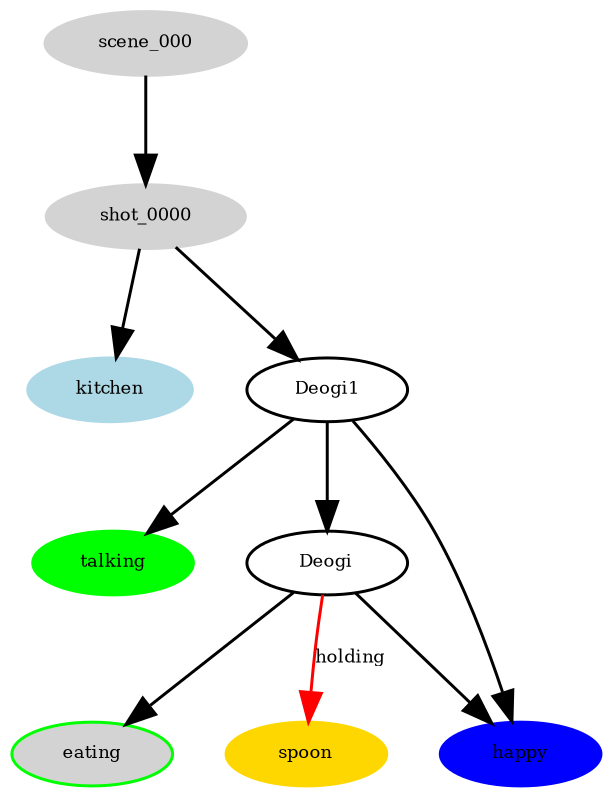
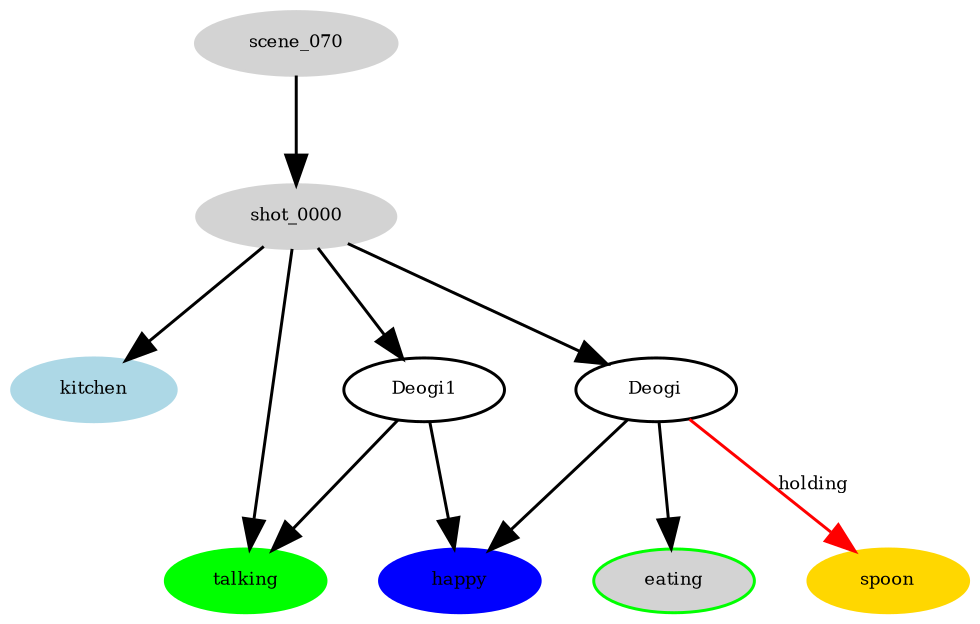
(146, 43) -> (296, 43)
none -> (273, 384)
(327, 462) -> (464, 297)
